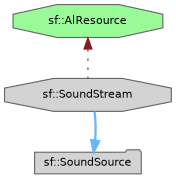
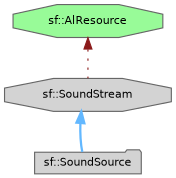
(96, 126) -> (81, 138)
